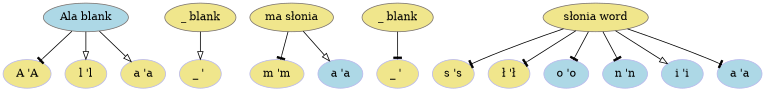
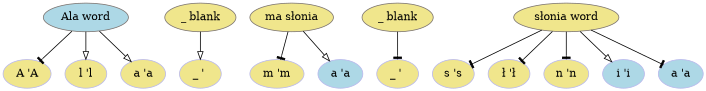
(86, 17) -> (86, 17)
(566, 74) -> none
(625, 74) -> (566, 74)
